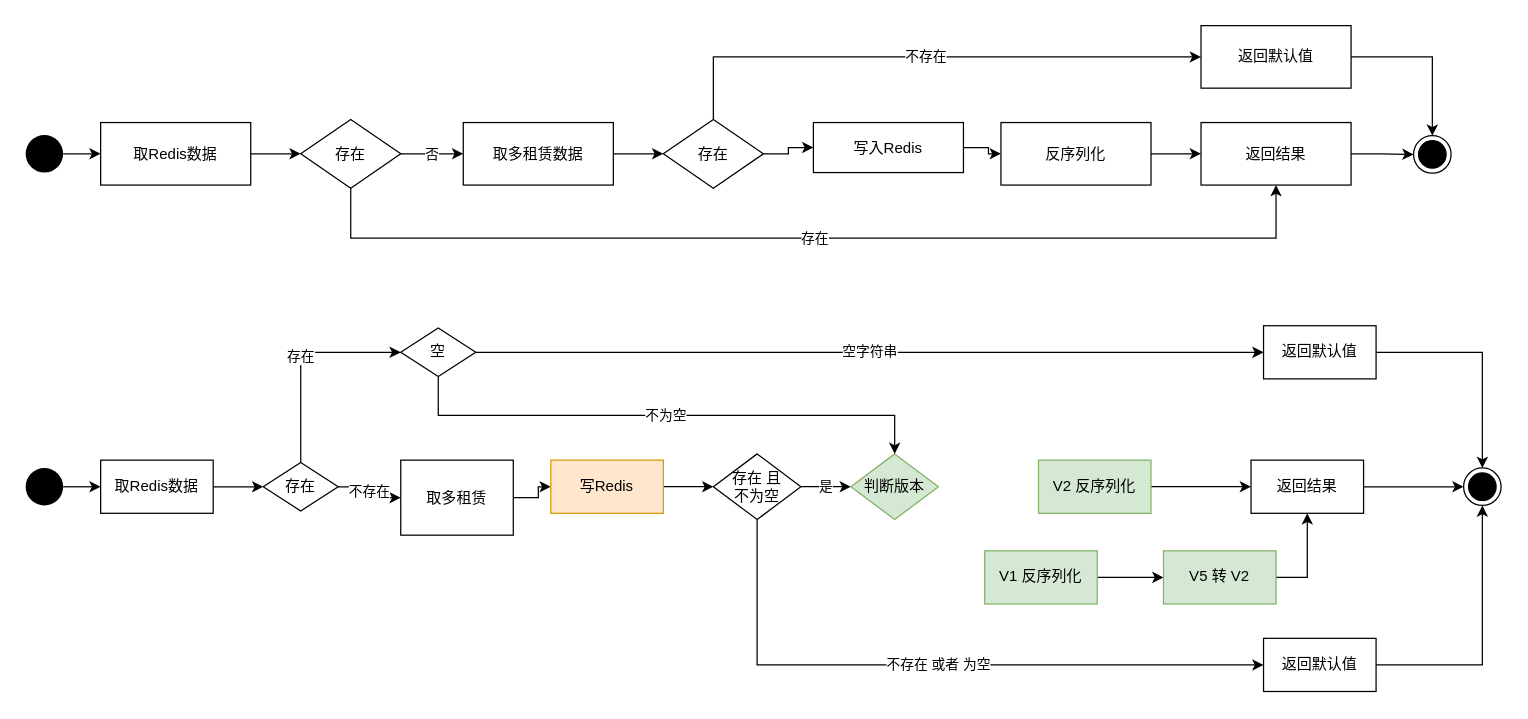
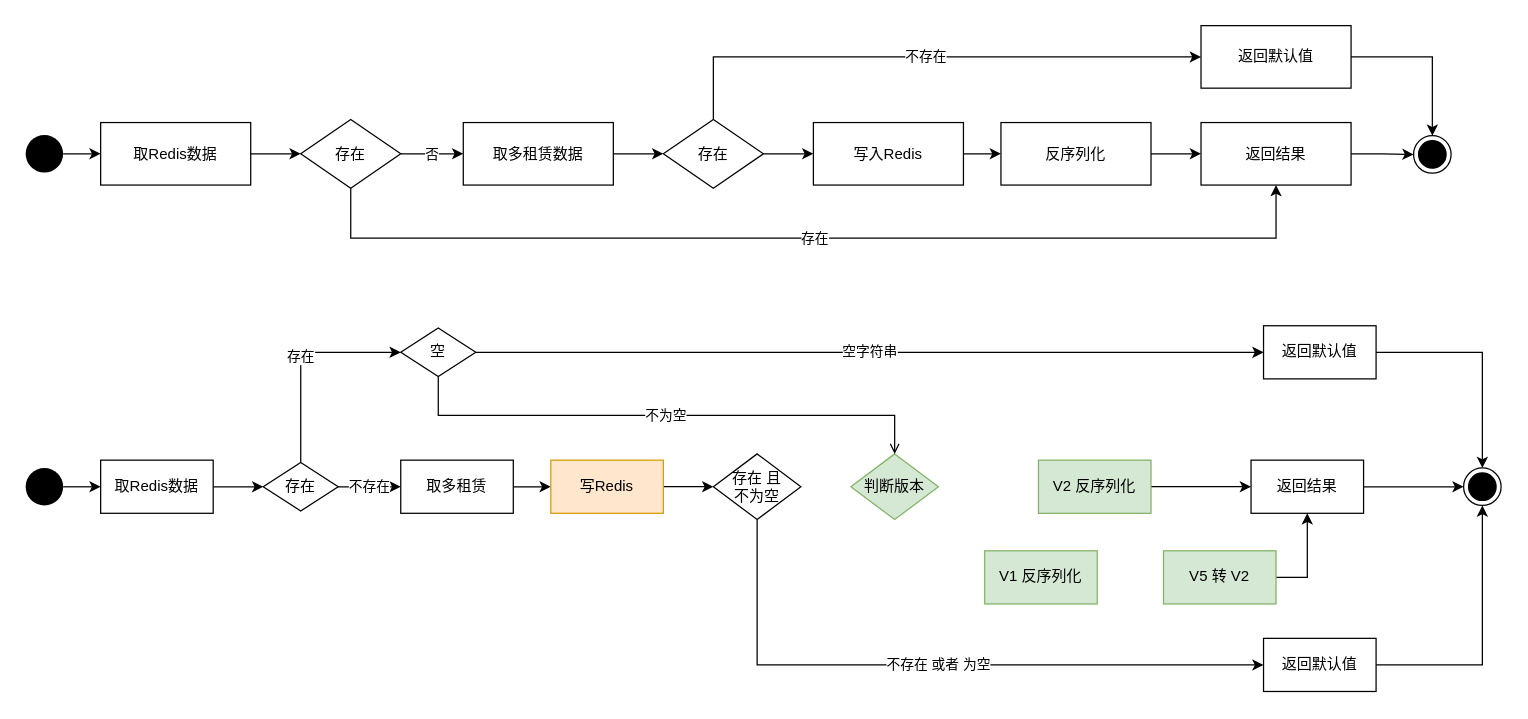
(888, 148) -> (888, 154)
(894, 444) -> (894, 446)
(822, 487) -> none
(457, 498) -> (457, 487)
(1126, 577) -> none
